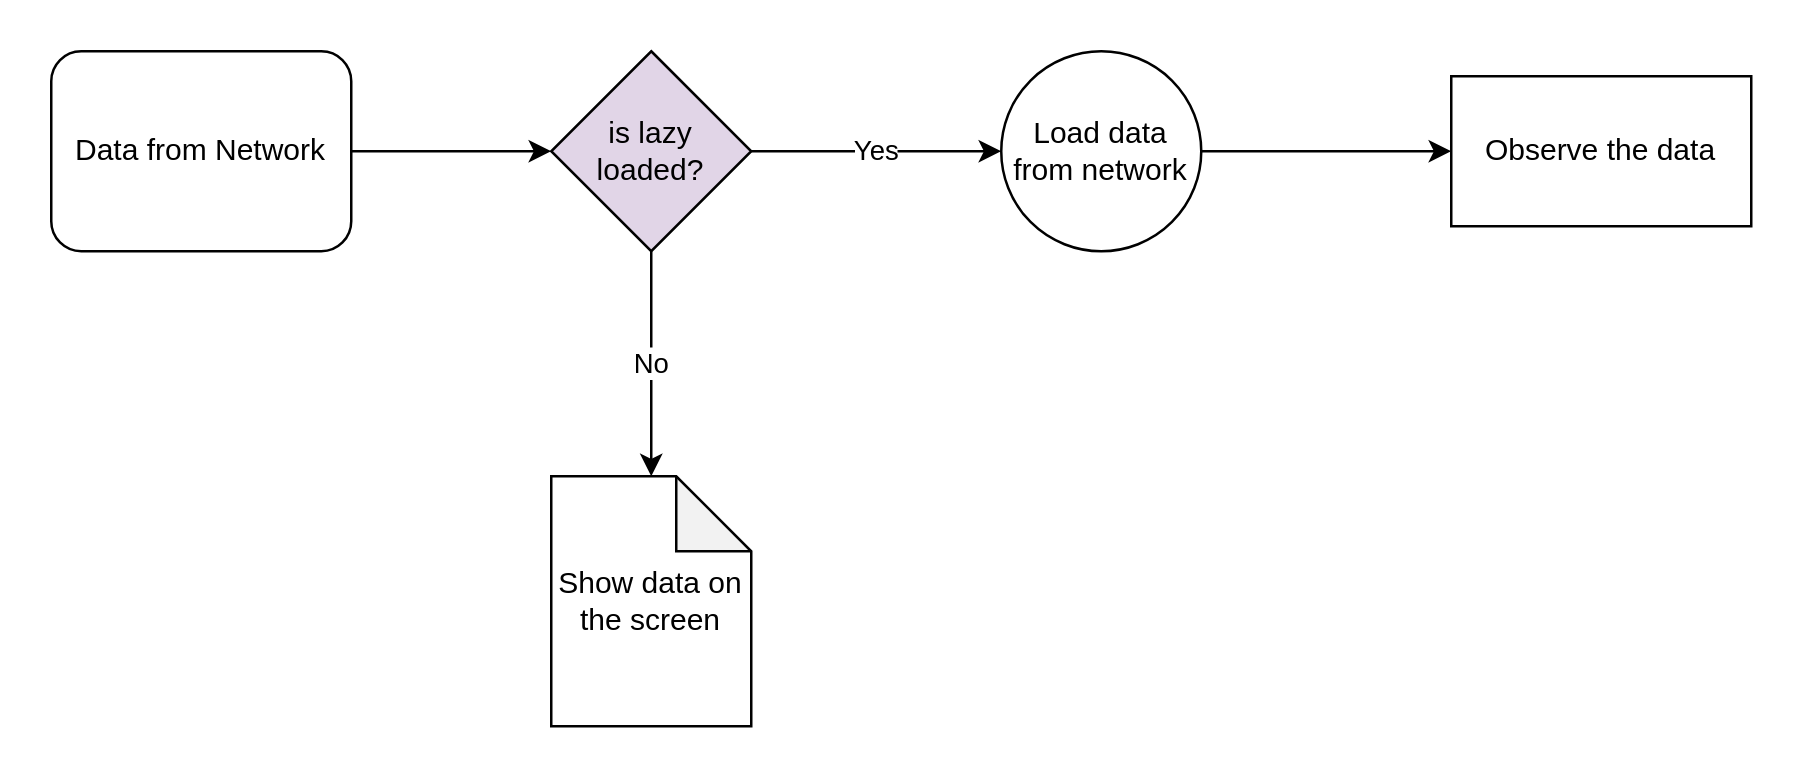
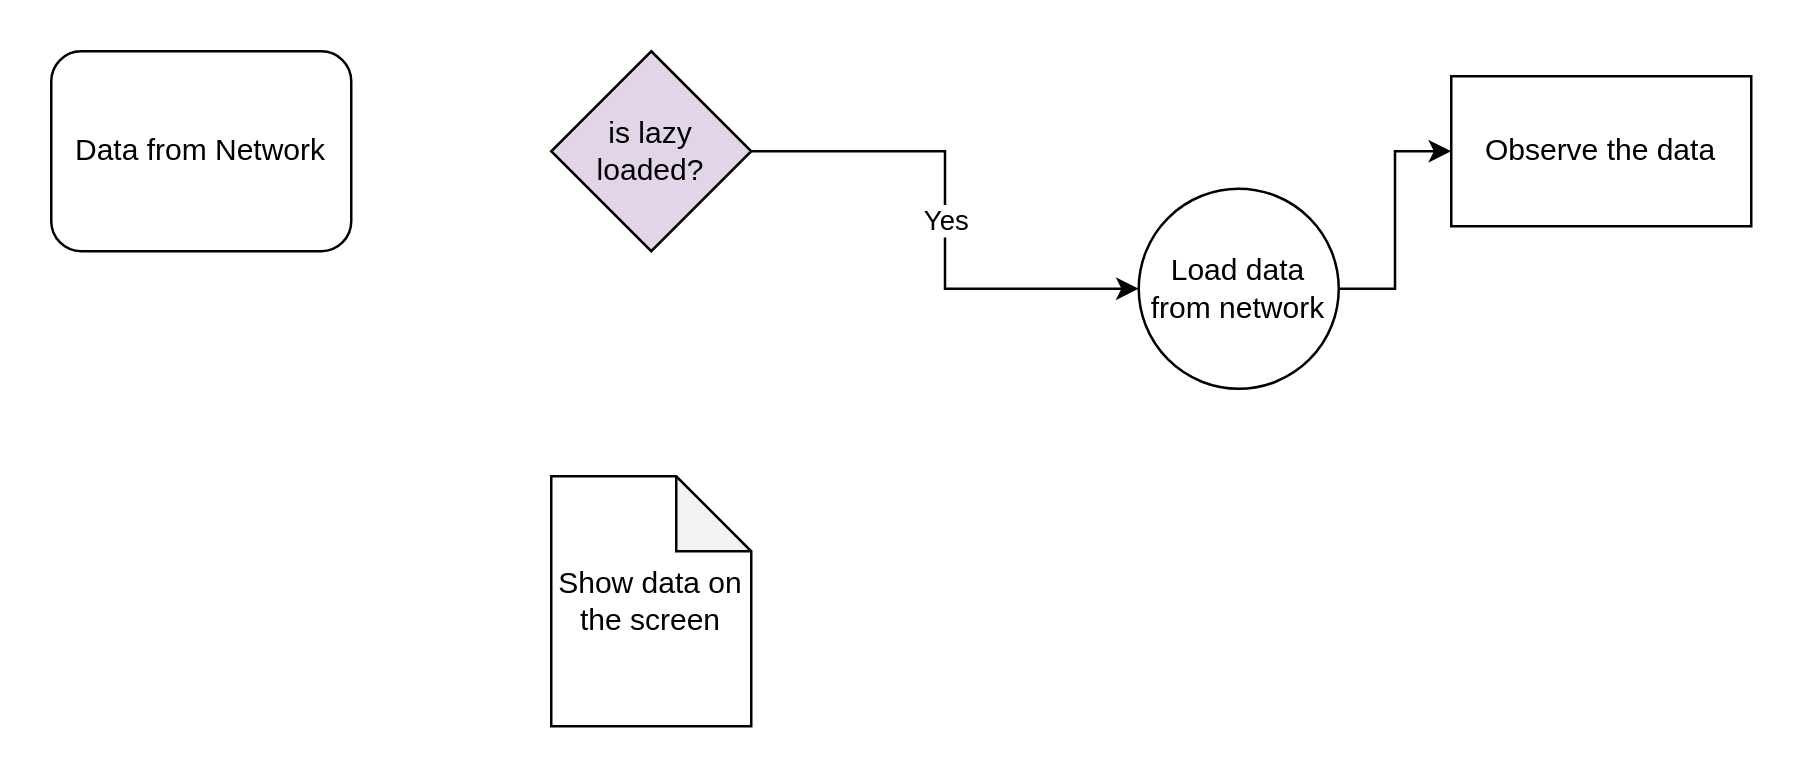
(443, 151) -> none
(1101, 151) -> (1239, 289)
(651, 355) -> none
